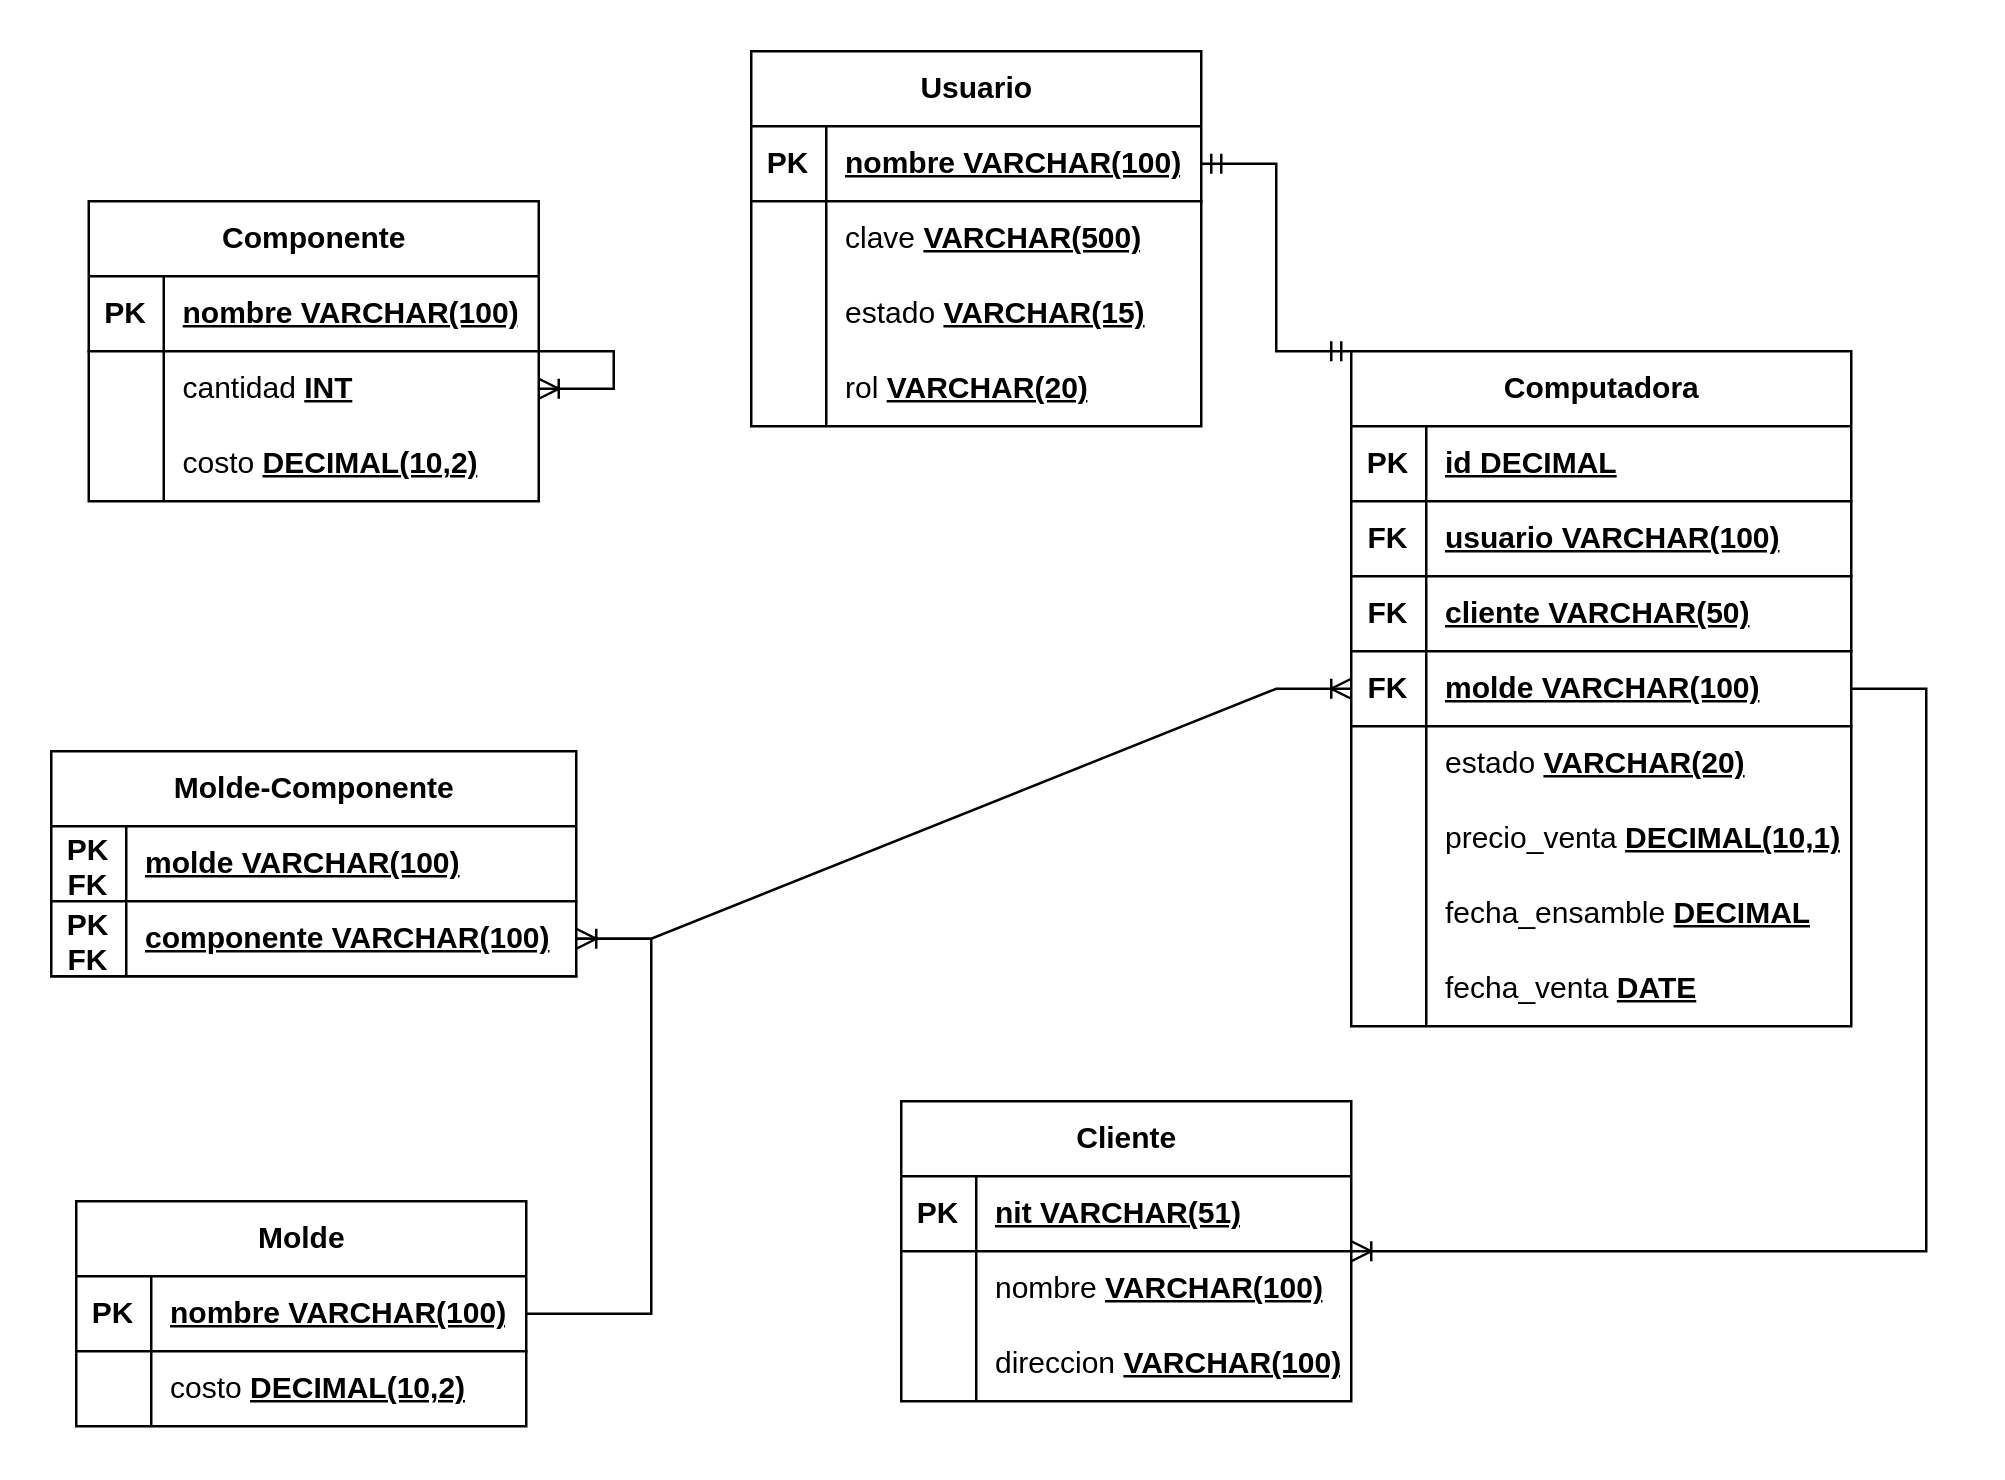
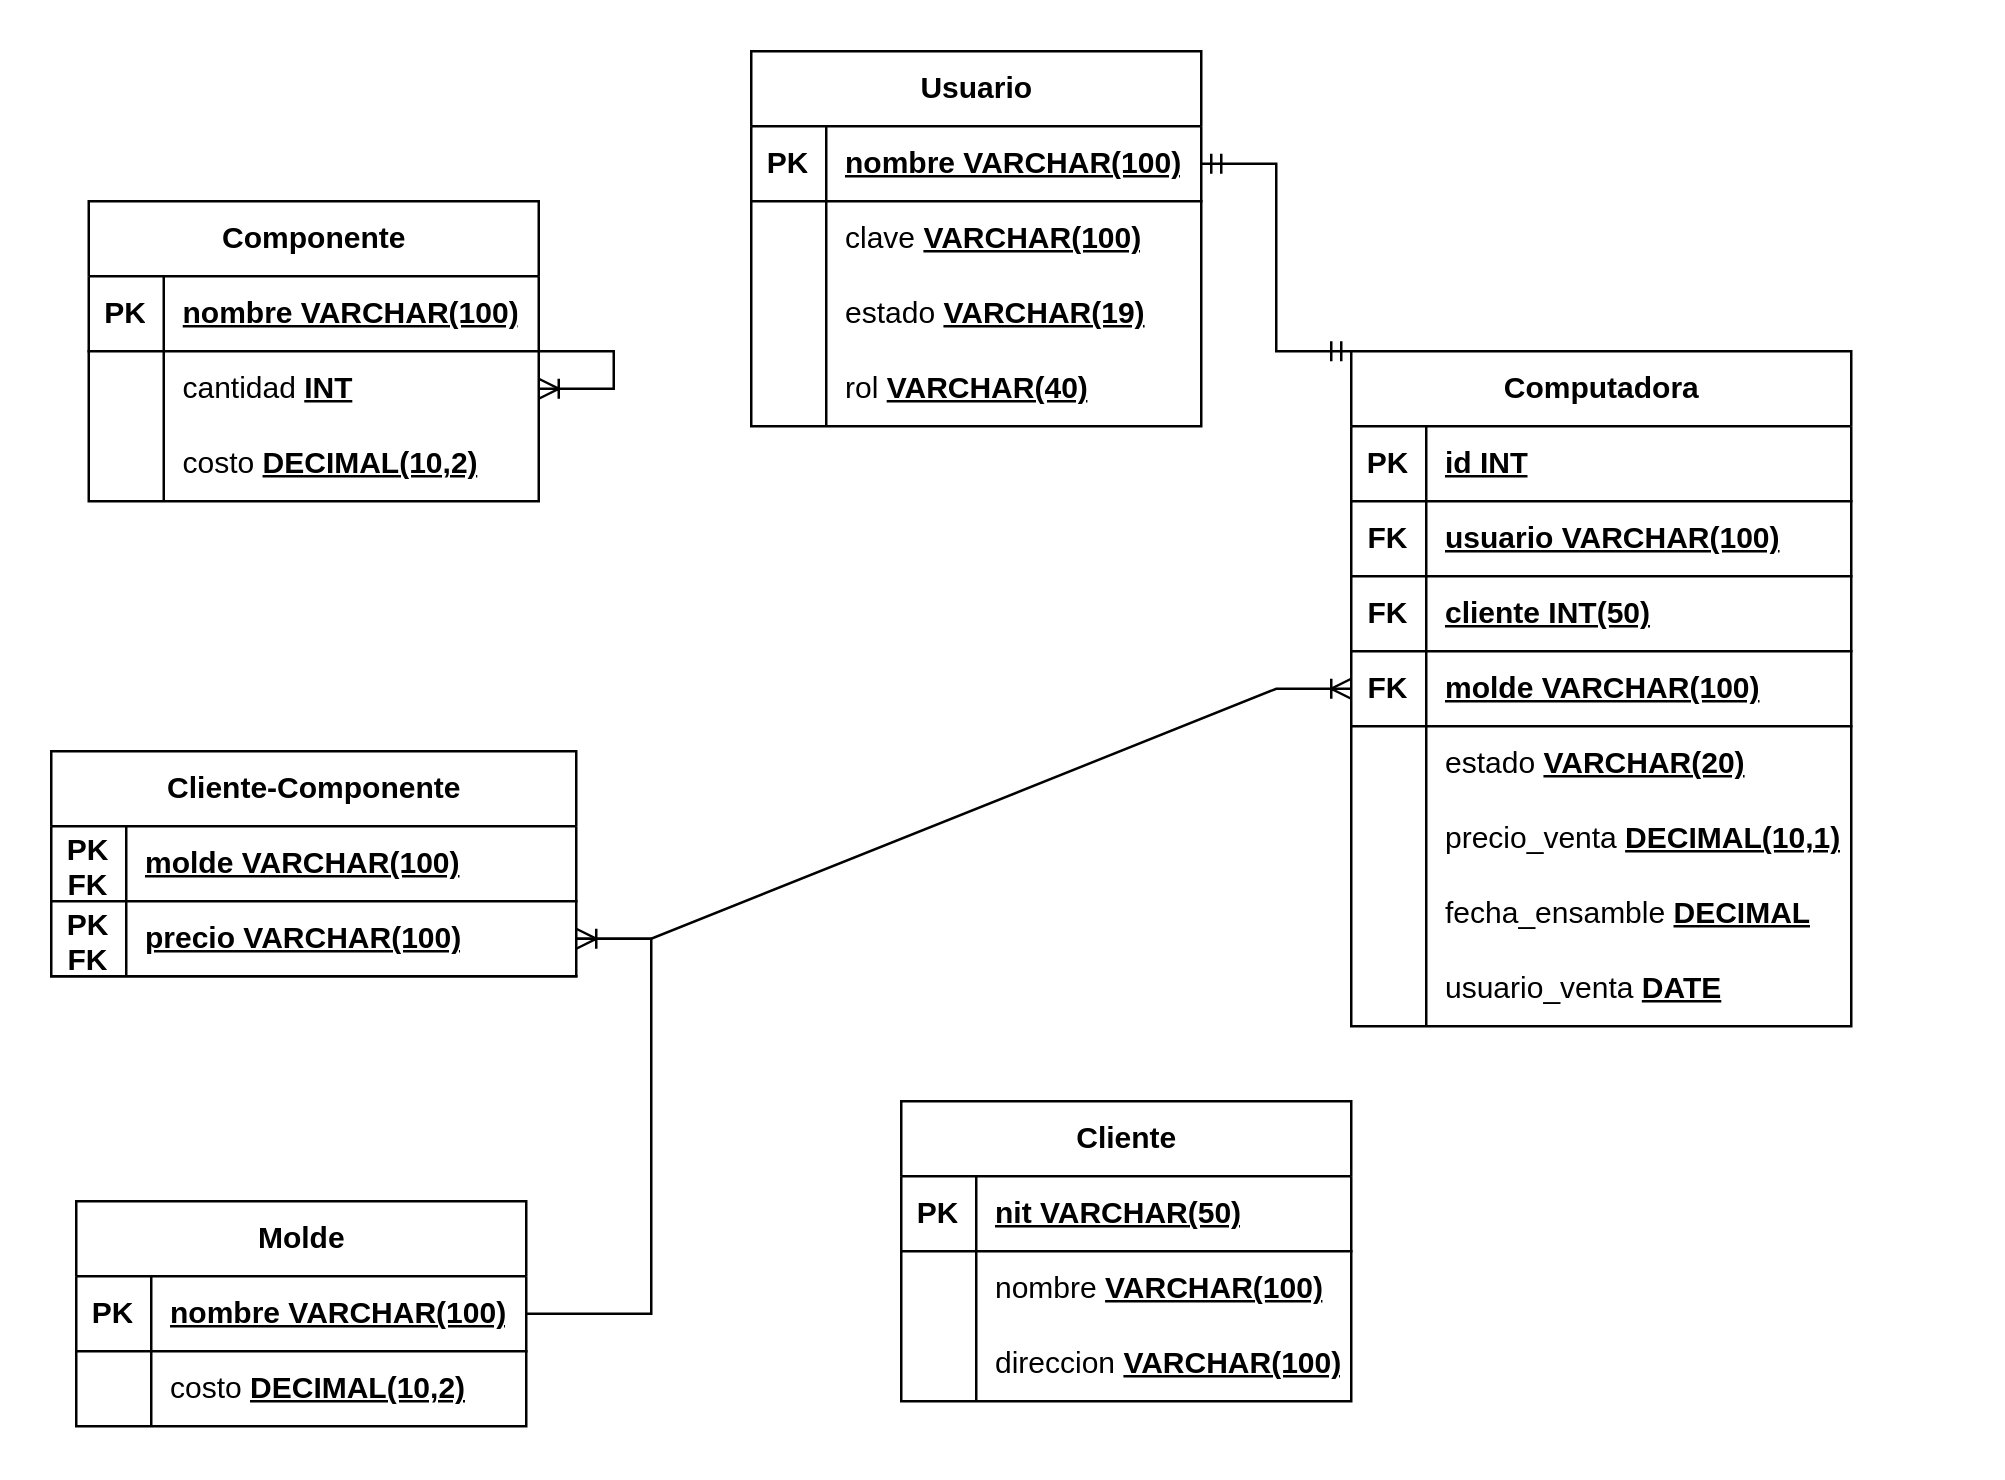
(994, 239) -> (994, 239)
(997, 314) -> (997, 314)
(968, 389) -> (968, 389)
(1522, 464) -> (1489, 464)
(1594, 614) -> (1561, 614)
(315, 789) -> (315, 789)
(336, 939) -> (298, 939)
(1581, 989) -> (1594, 989)
(1114, 1214) -> (1114, 1214)
(1926, 1220) -> none
